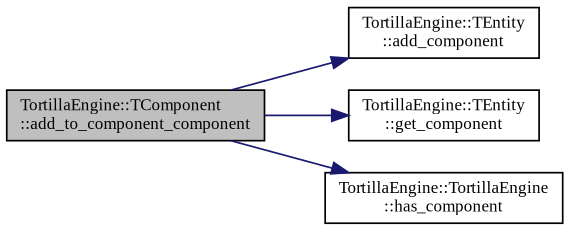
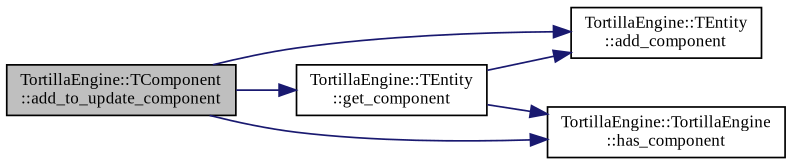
none -> (521, 63)
none -> (509, 108)
(136, 115) -> (121, 90)
